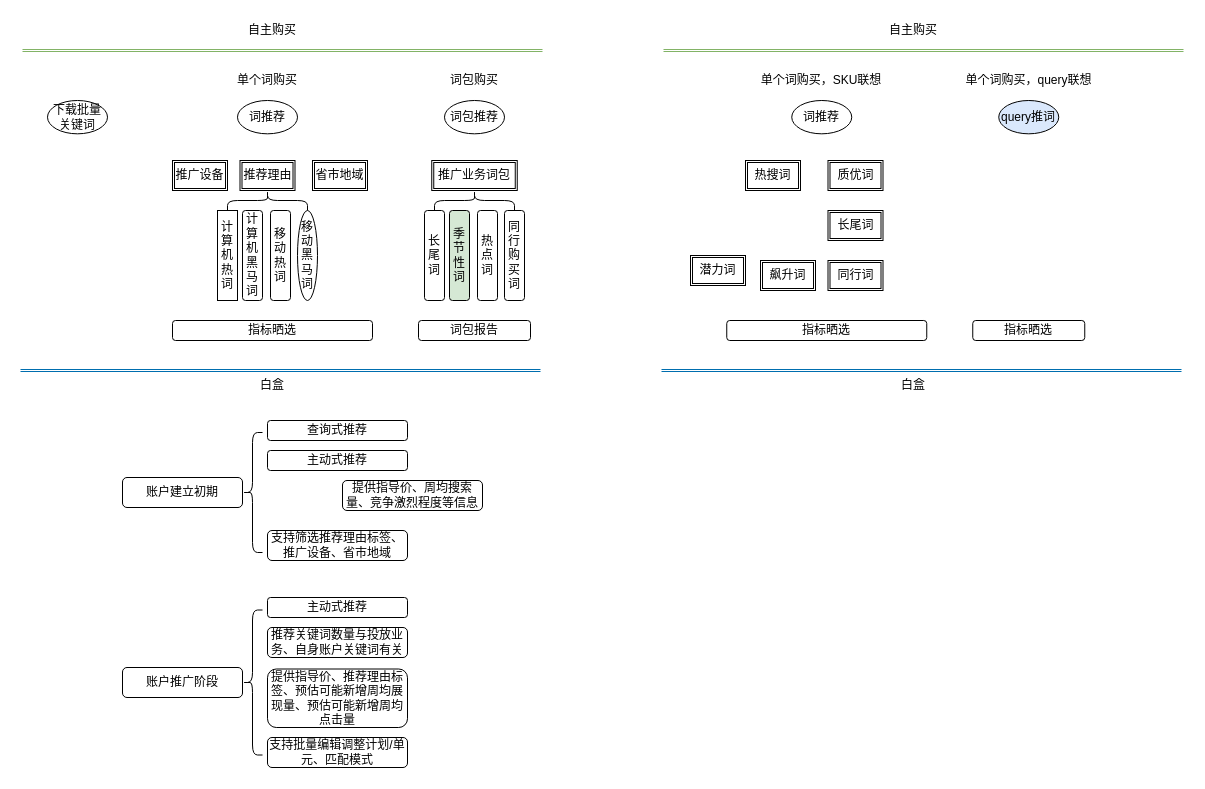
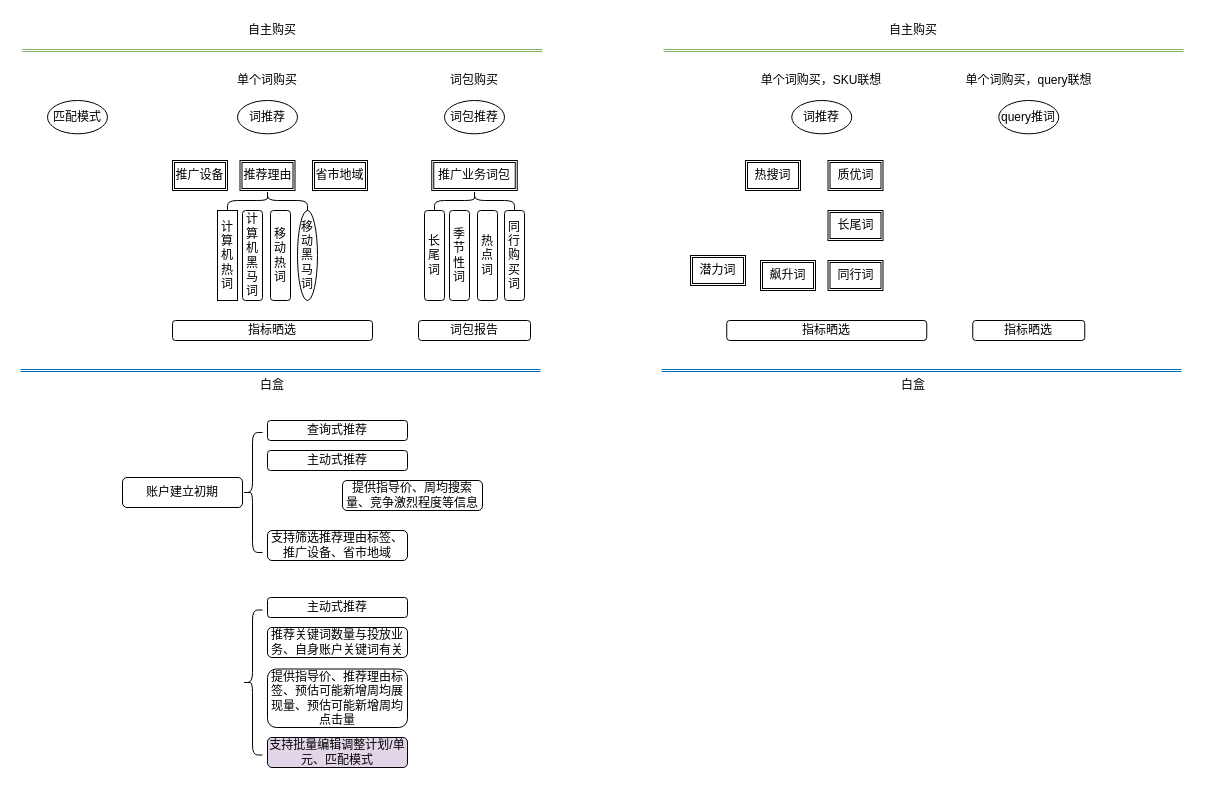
(1029, 117) -> (1029, 117)
(78, 118) -> (78, 118)
(460, 256) -> (460, 256)
(183, 683) -> none
(338, 753) -> (338, 753)
